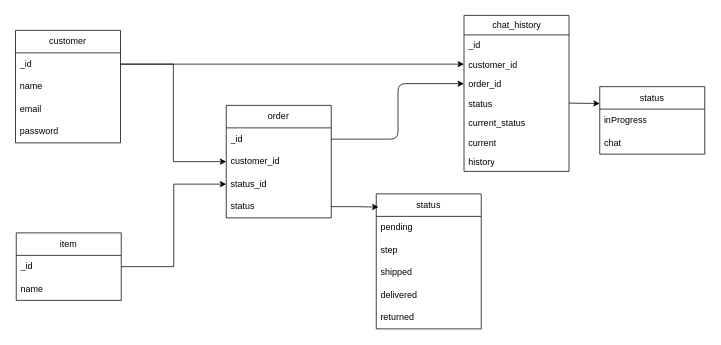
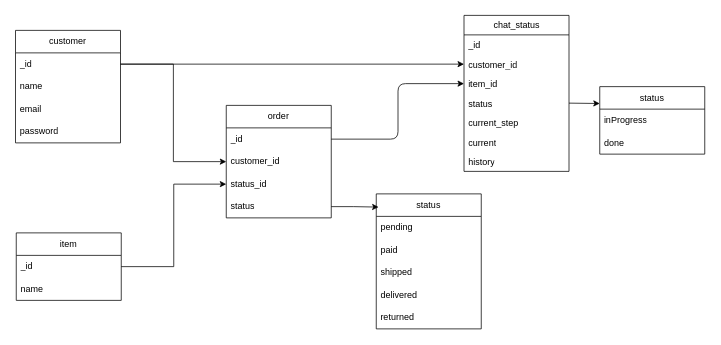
(517, 25) -> (517, 25)
(487, 85) -> (484, 85)
(504, 124) -> (499, 124)
(614, 143) -> (614, 143)
(391, 250) -> (390, 250)
